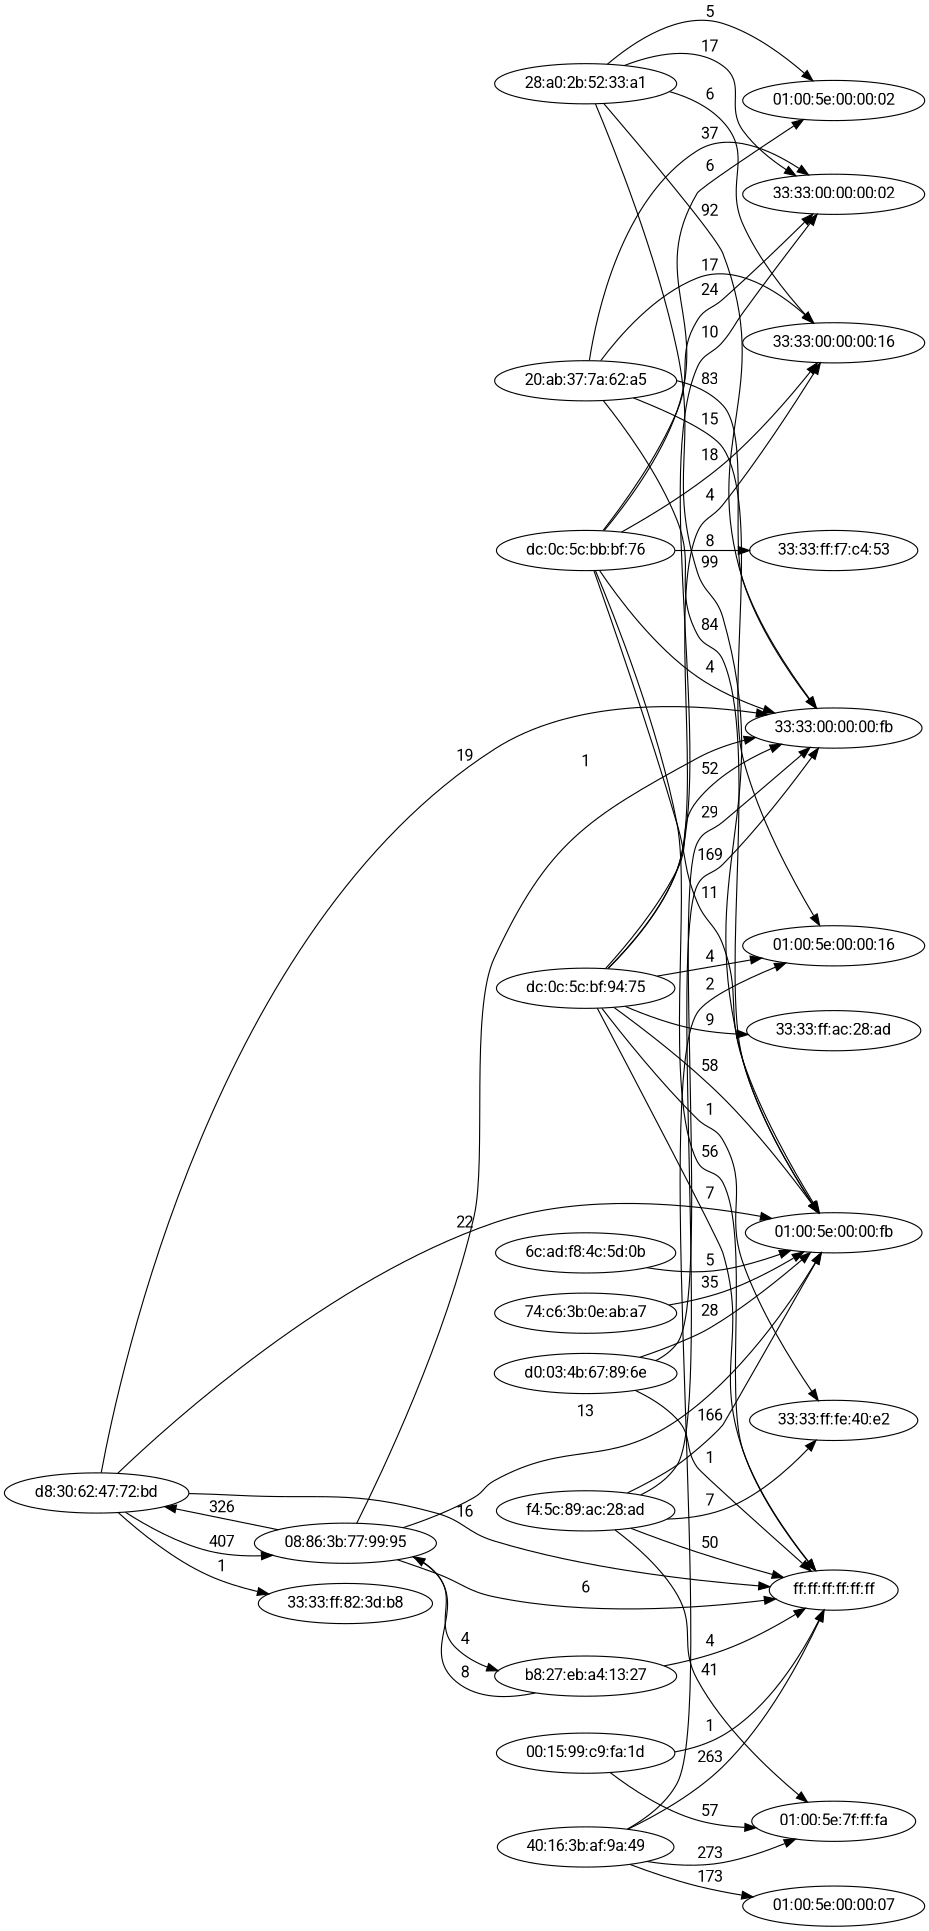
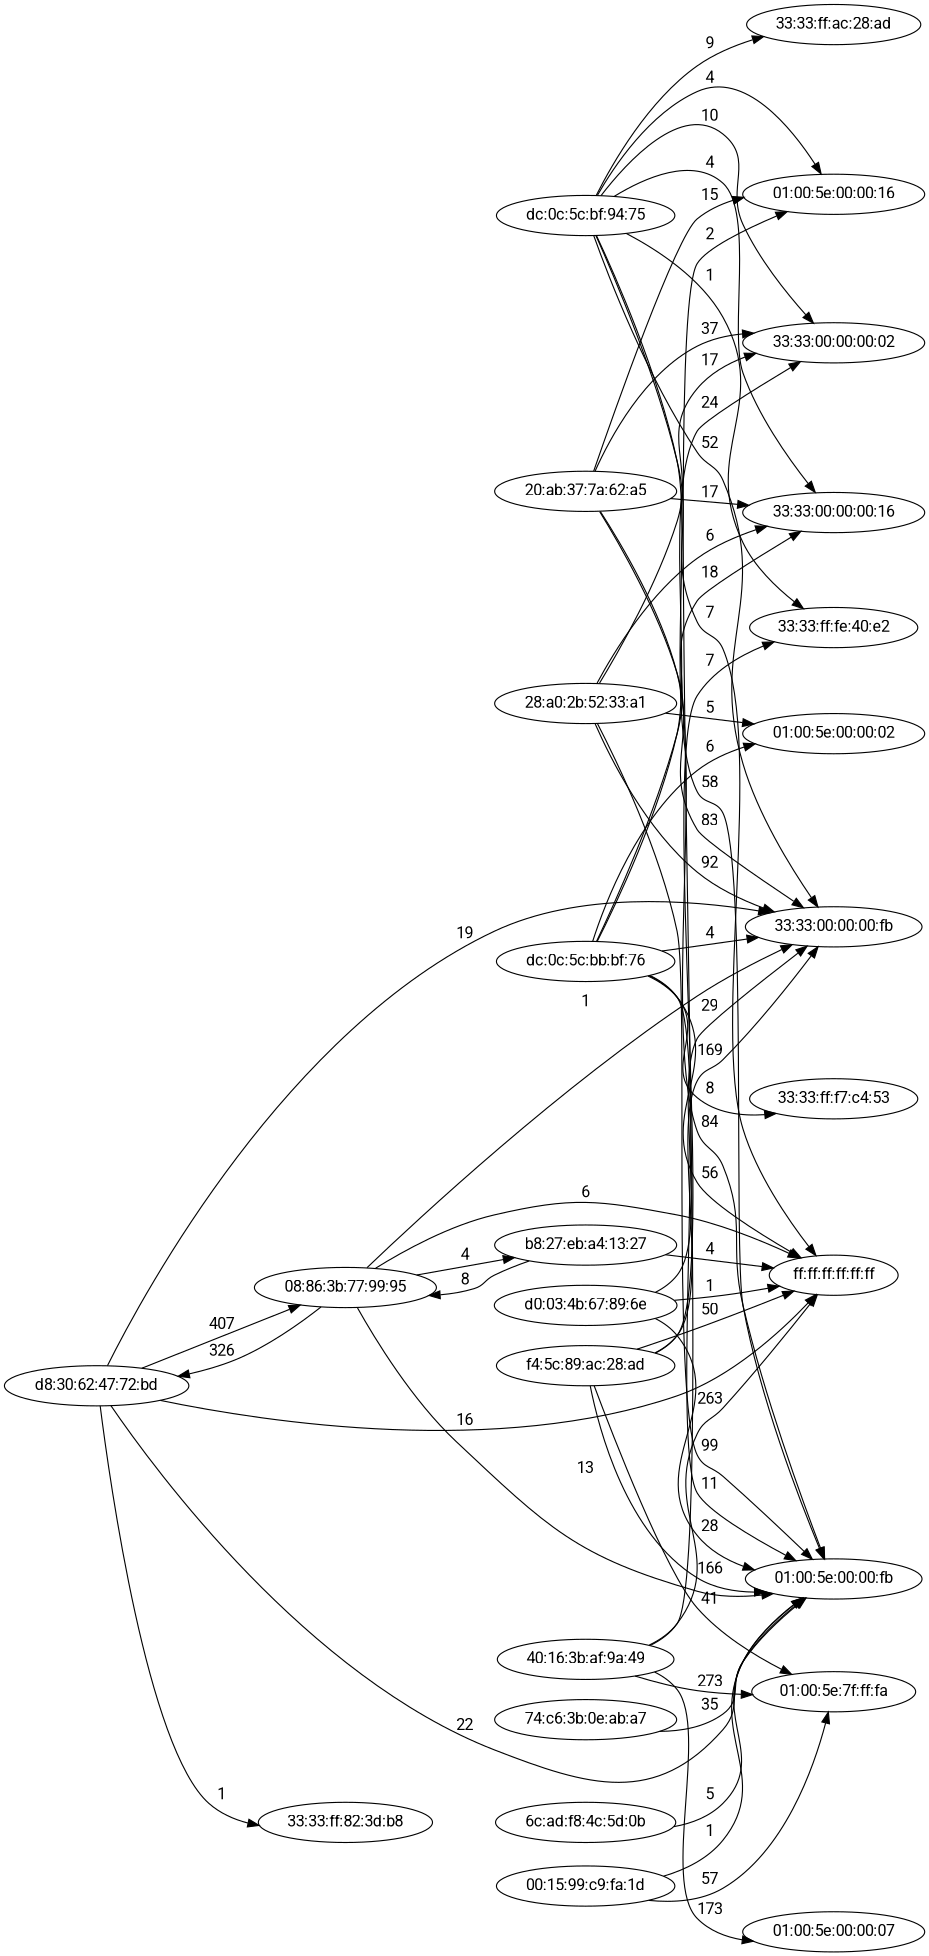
(762, 1704) -> (742, 1790)
